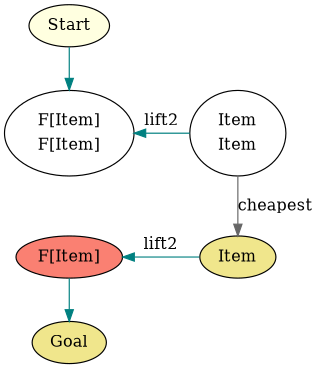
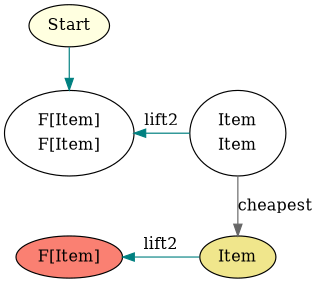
(69, 343) -> none
